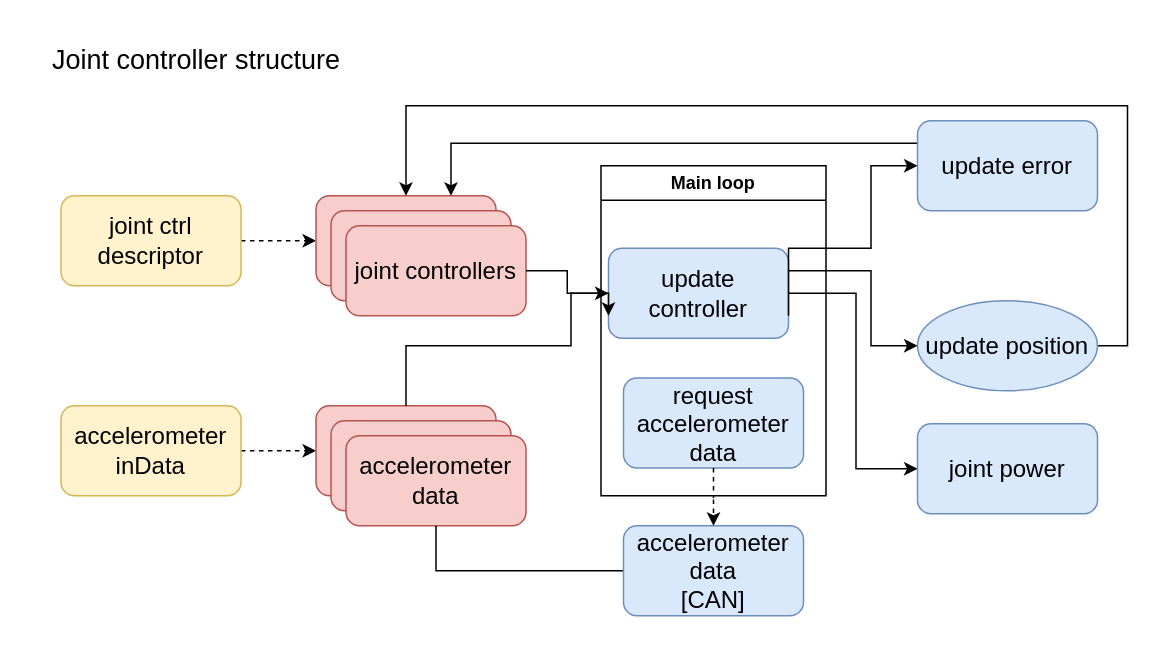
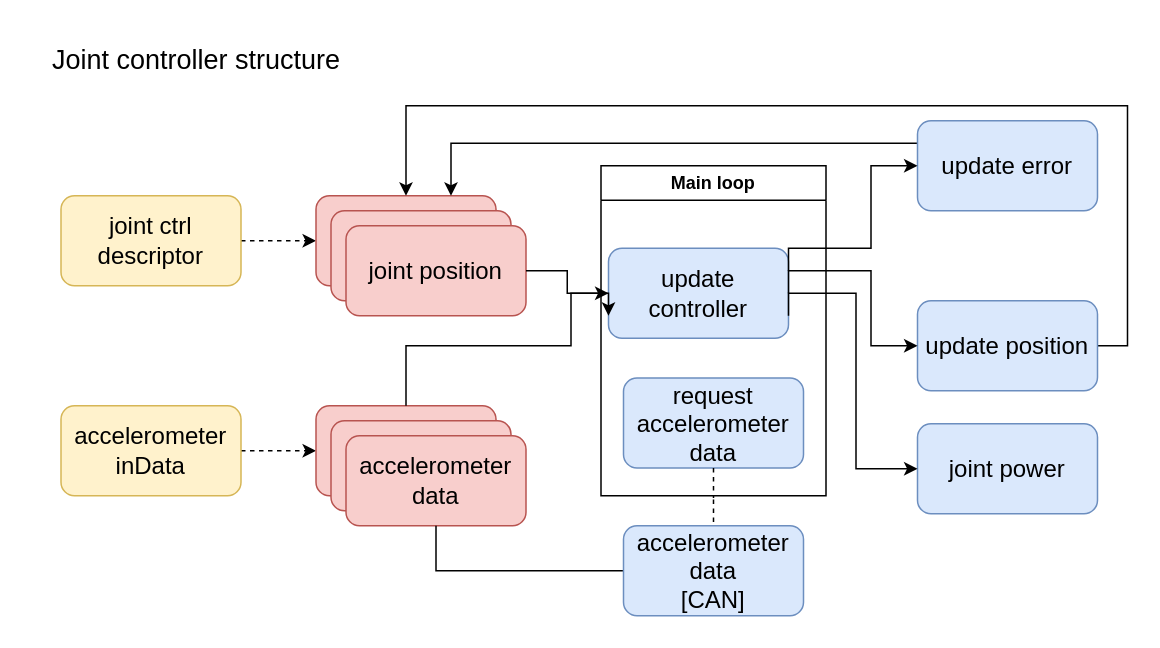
(436, 271) -> (436, 271)
(1007, 346) -> (1007, 346)
(713, 514) -> (713, 519)
